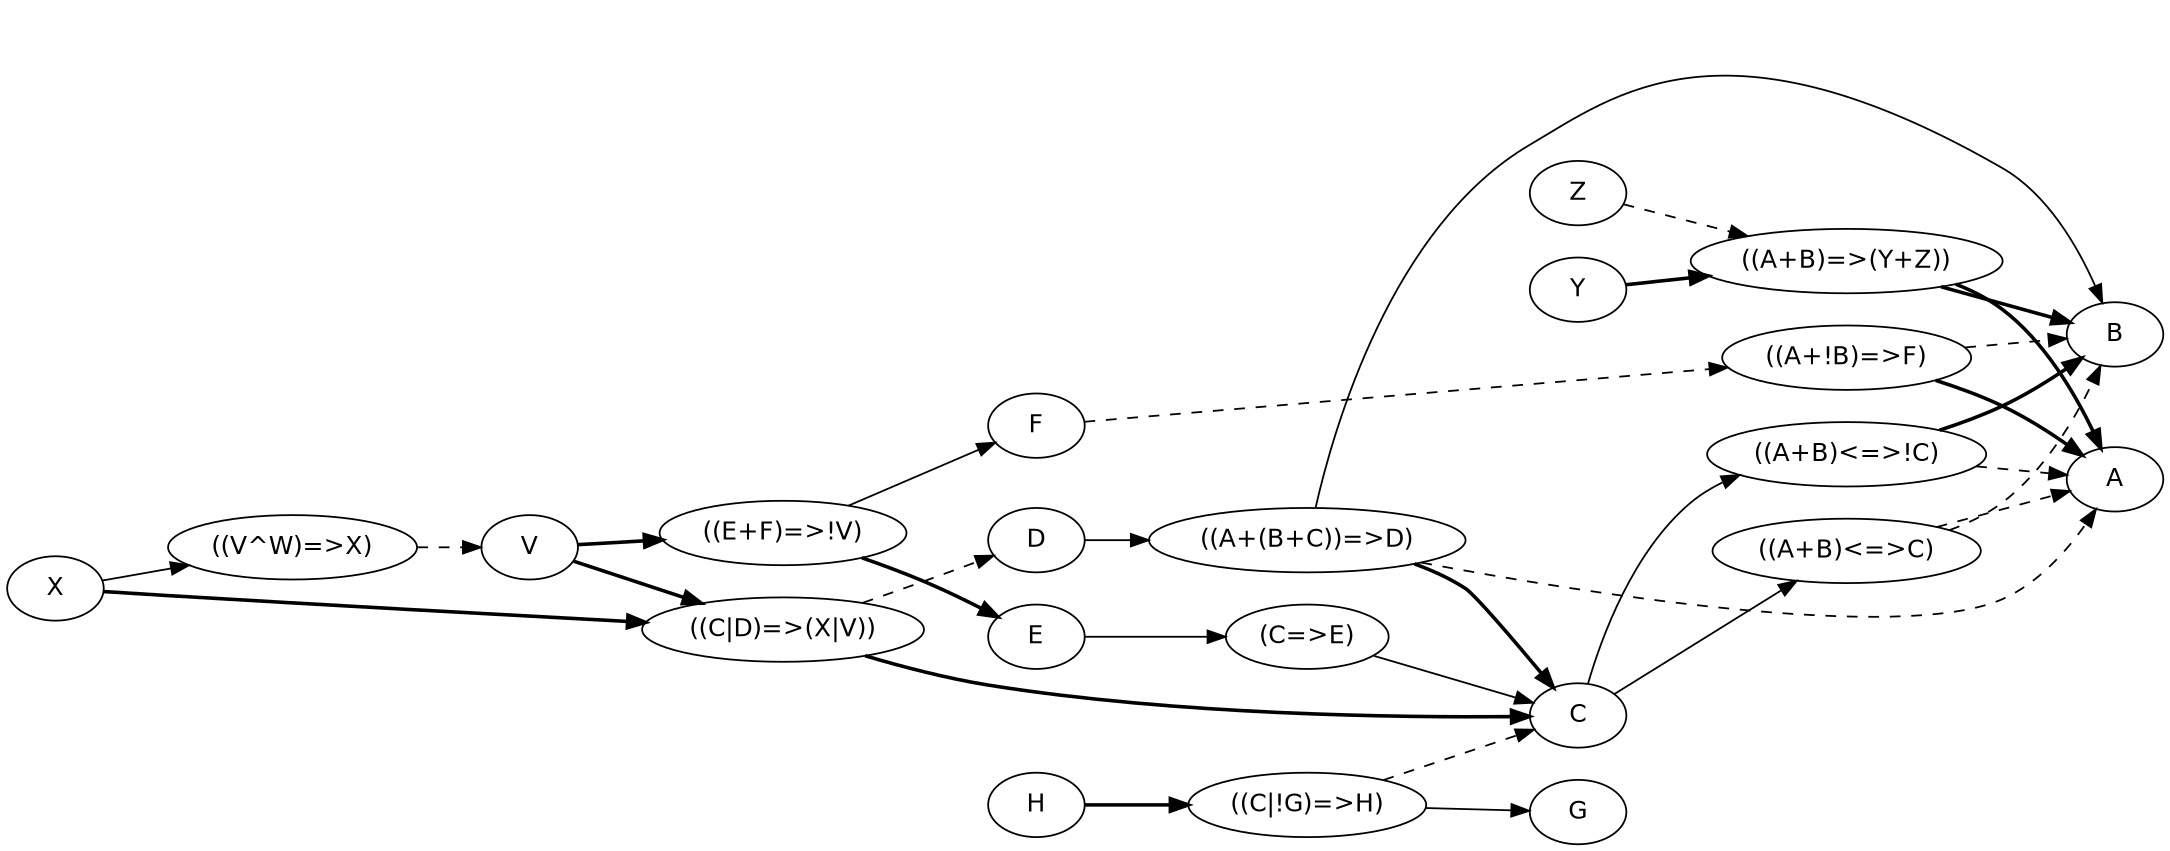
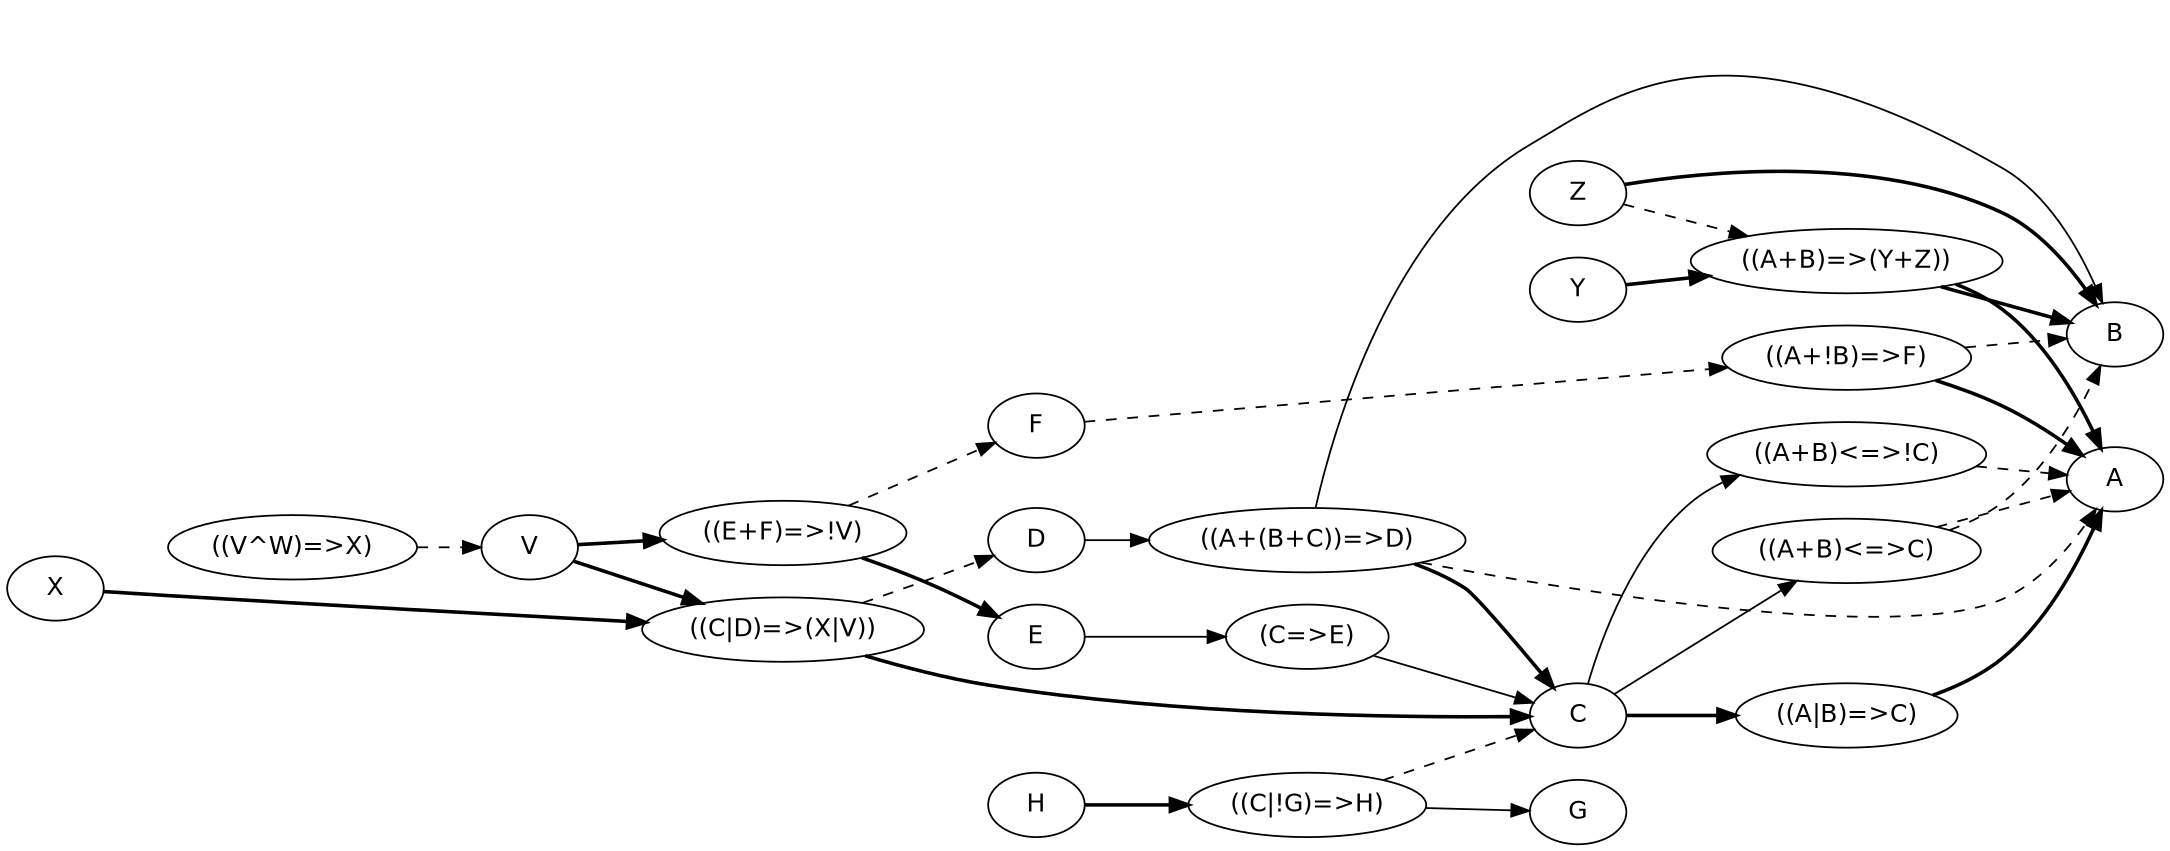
(2015, 400) -> (1873, 178)
(914, 478) -> (914, 478)
(137, 574) -> none
none -> (1847, 715)
